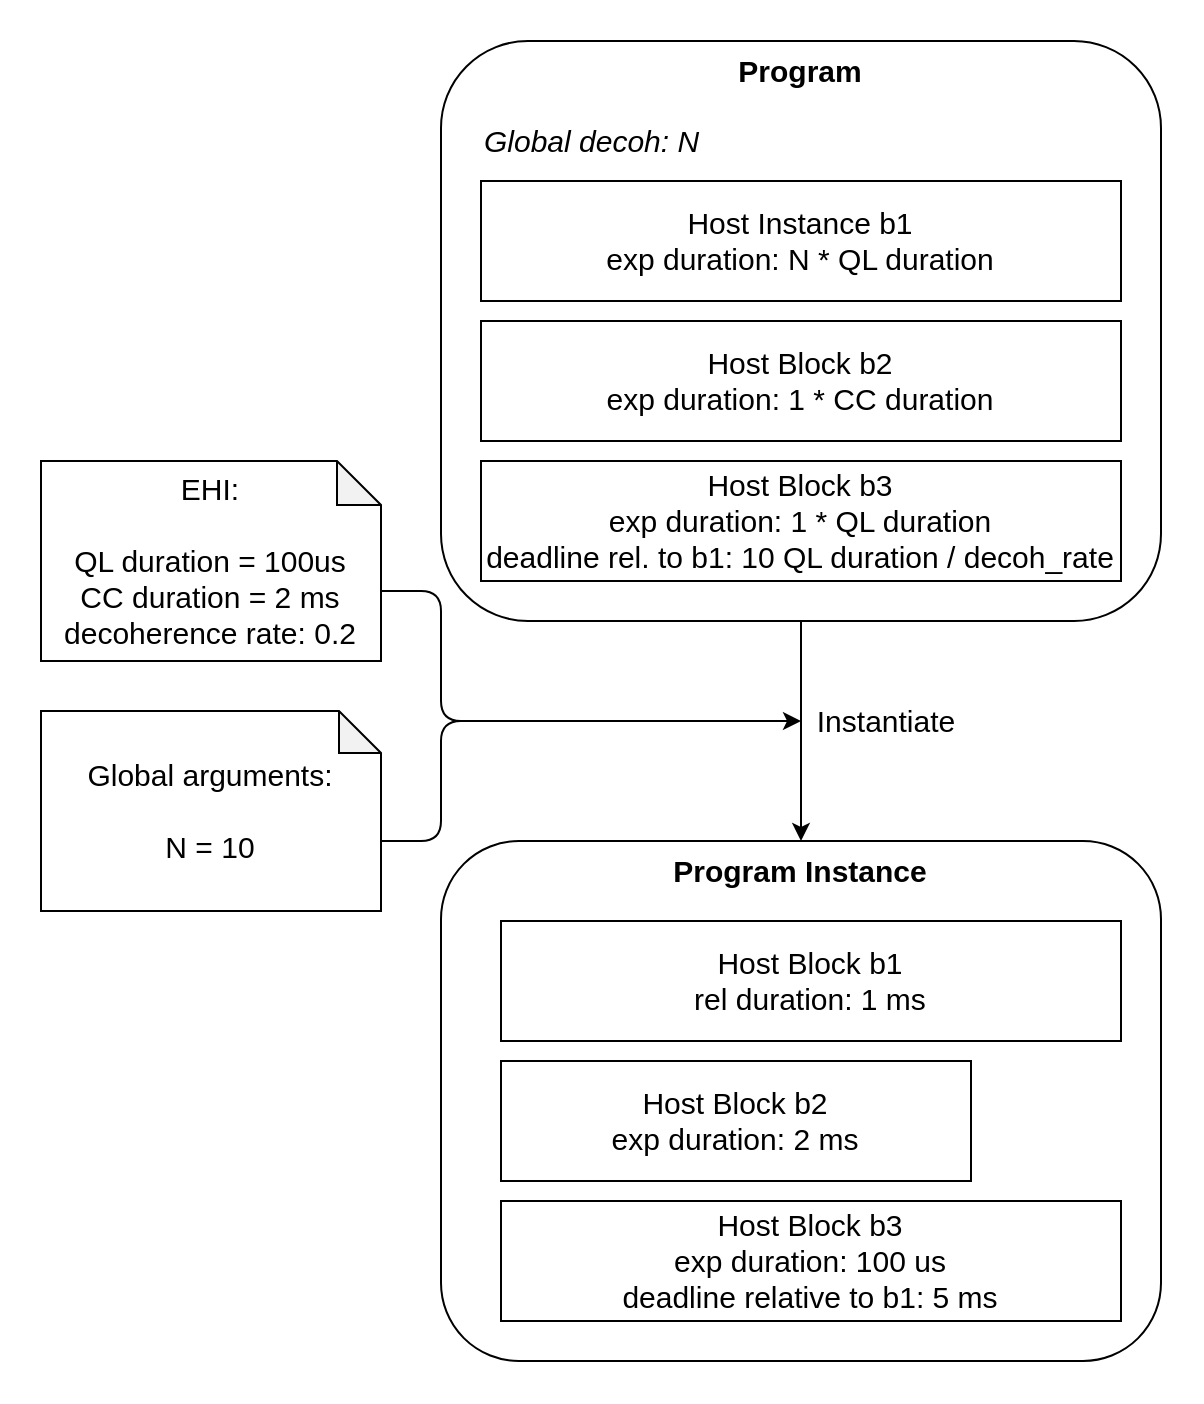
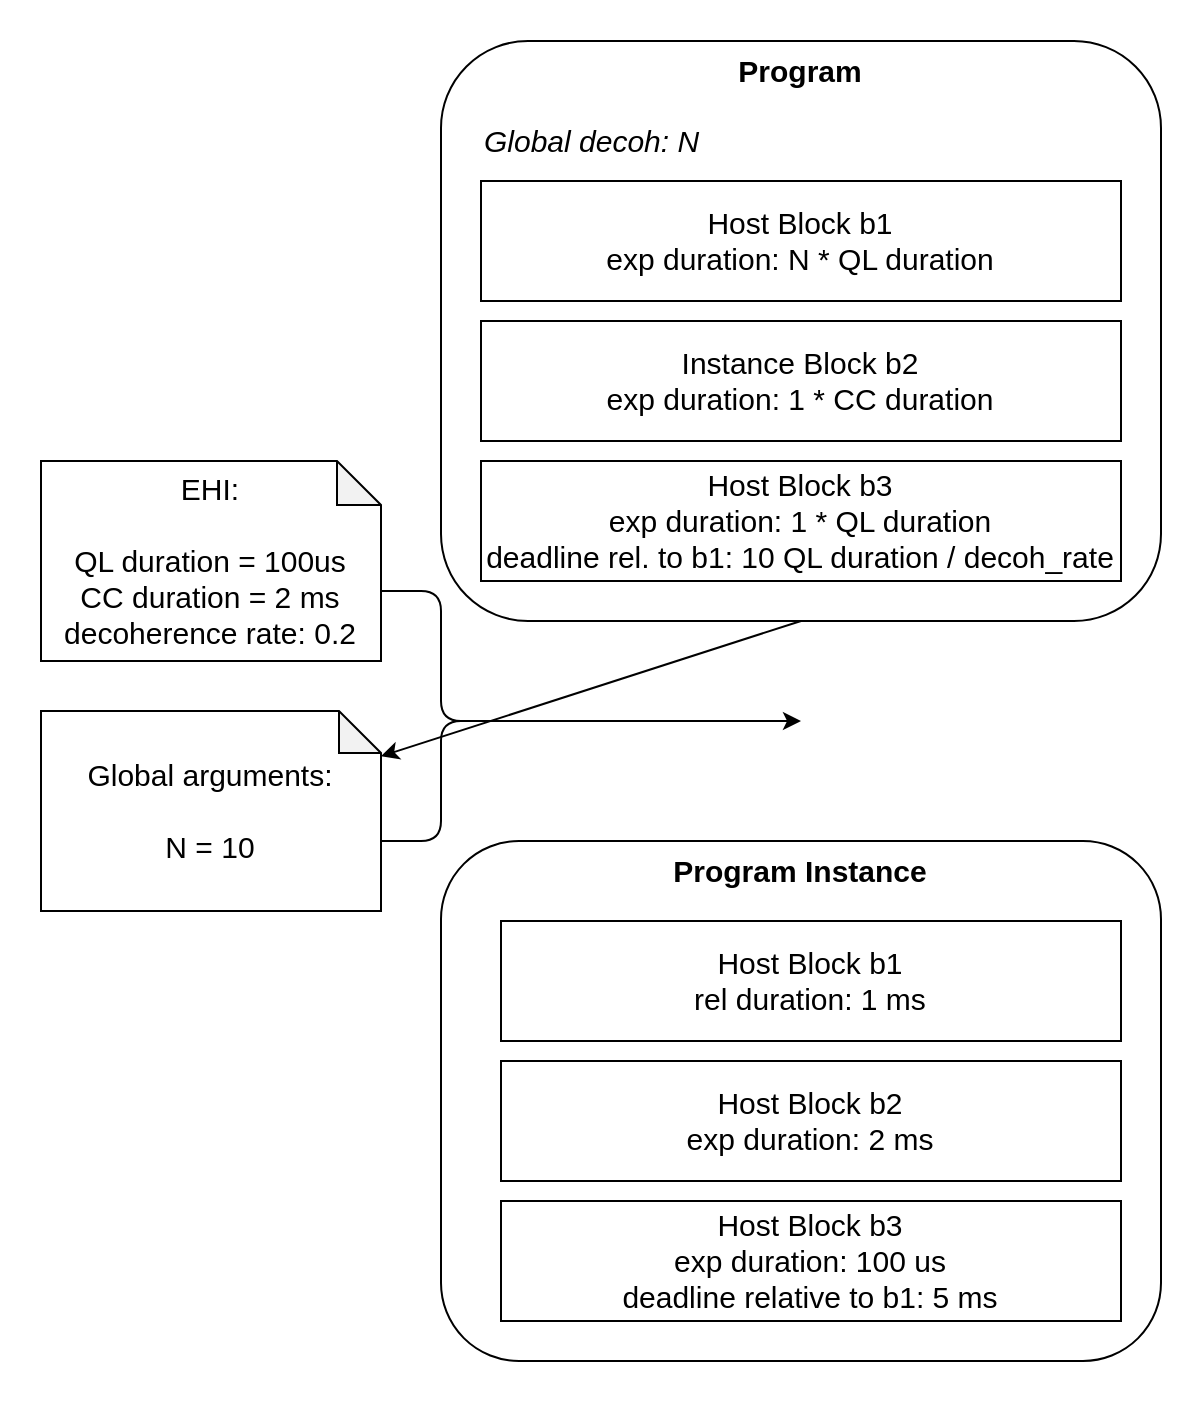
(801, 241) -> (801, 241)
(801, 381) -> (801, 381)
(887, 721) -> none
(801, 724) -> (650, 669)
(736, 1121) -> (811, 1121)
